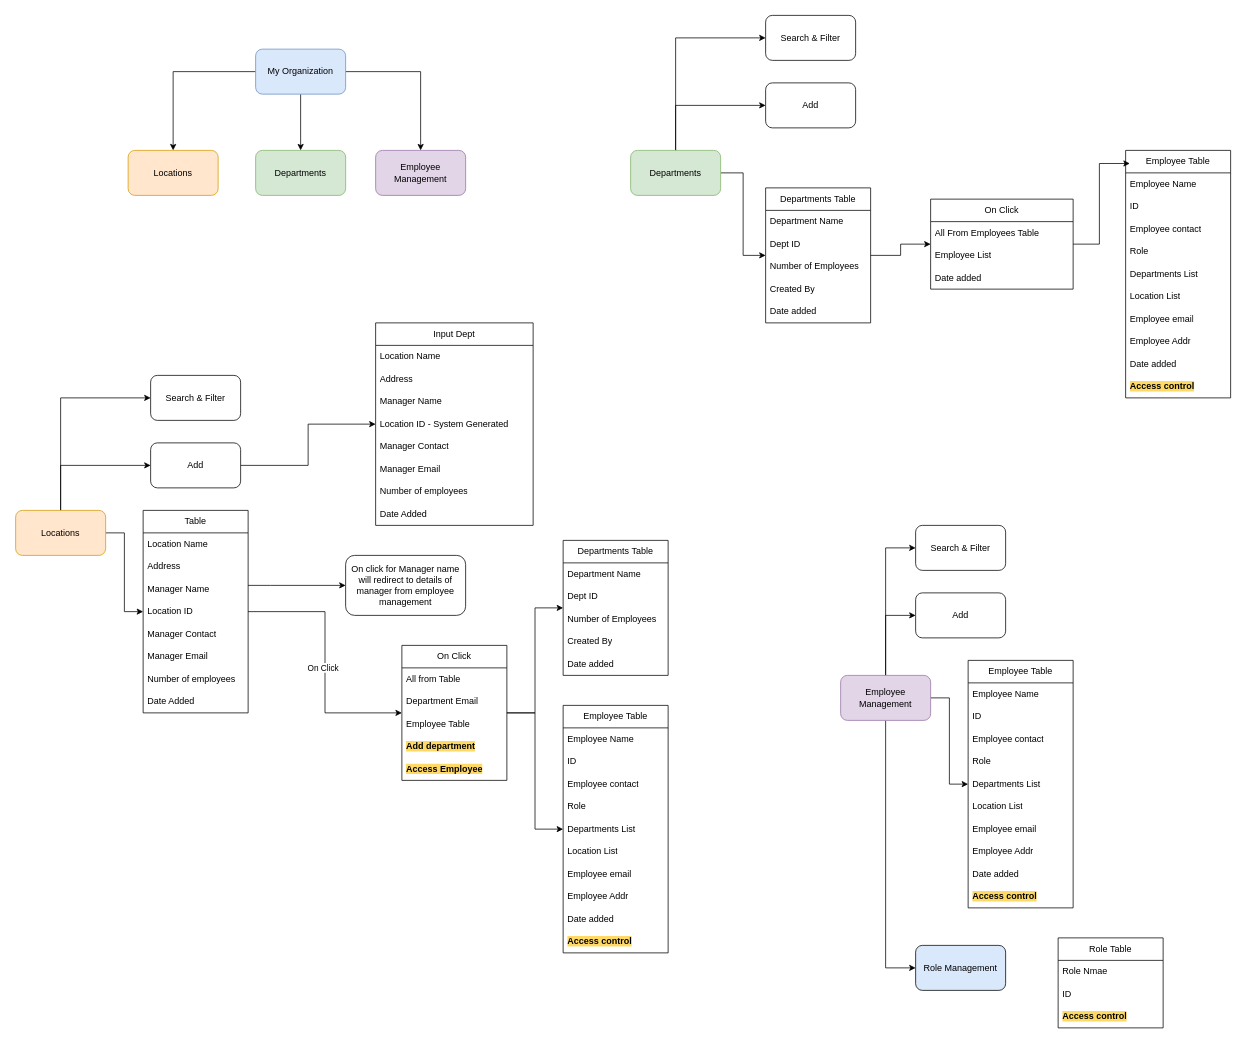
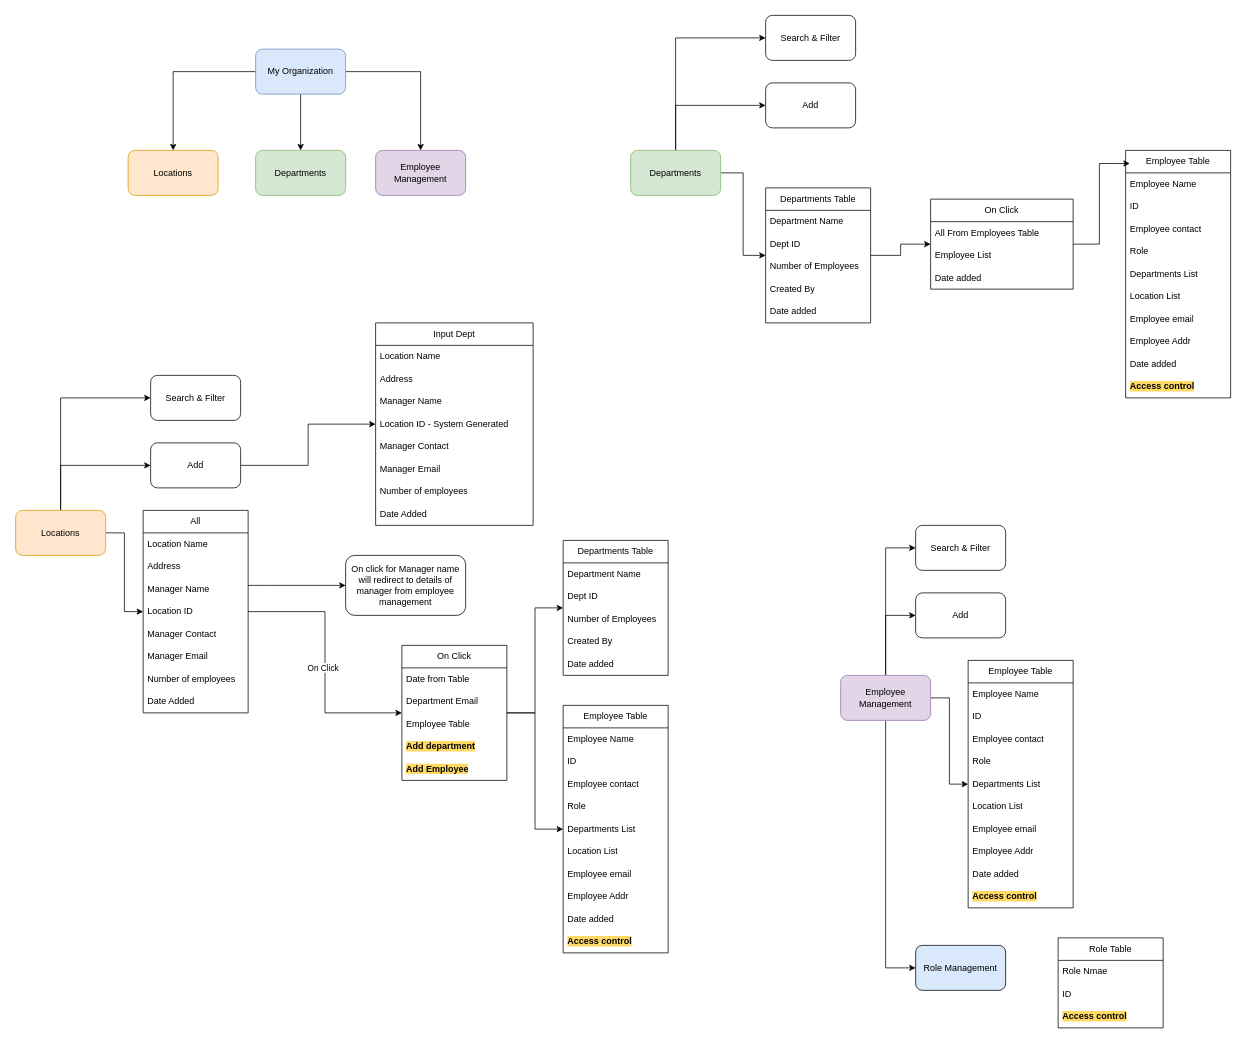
(195, 522) -> (195, 522)
(436, 679) -> (440, 679)
(442, 769) -> (434, 769)
